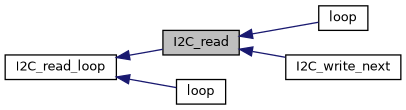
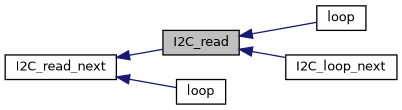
(61, 67) -> (61, 67)
(343, 67) -> (341, 67)
